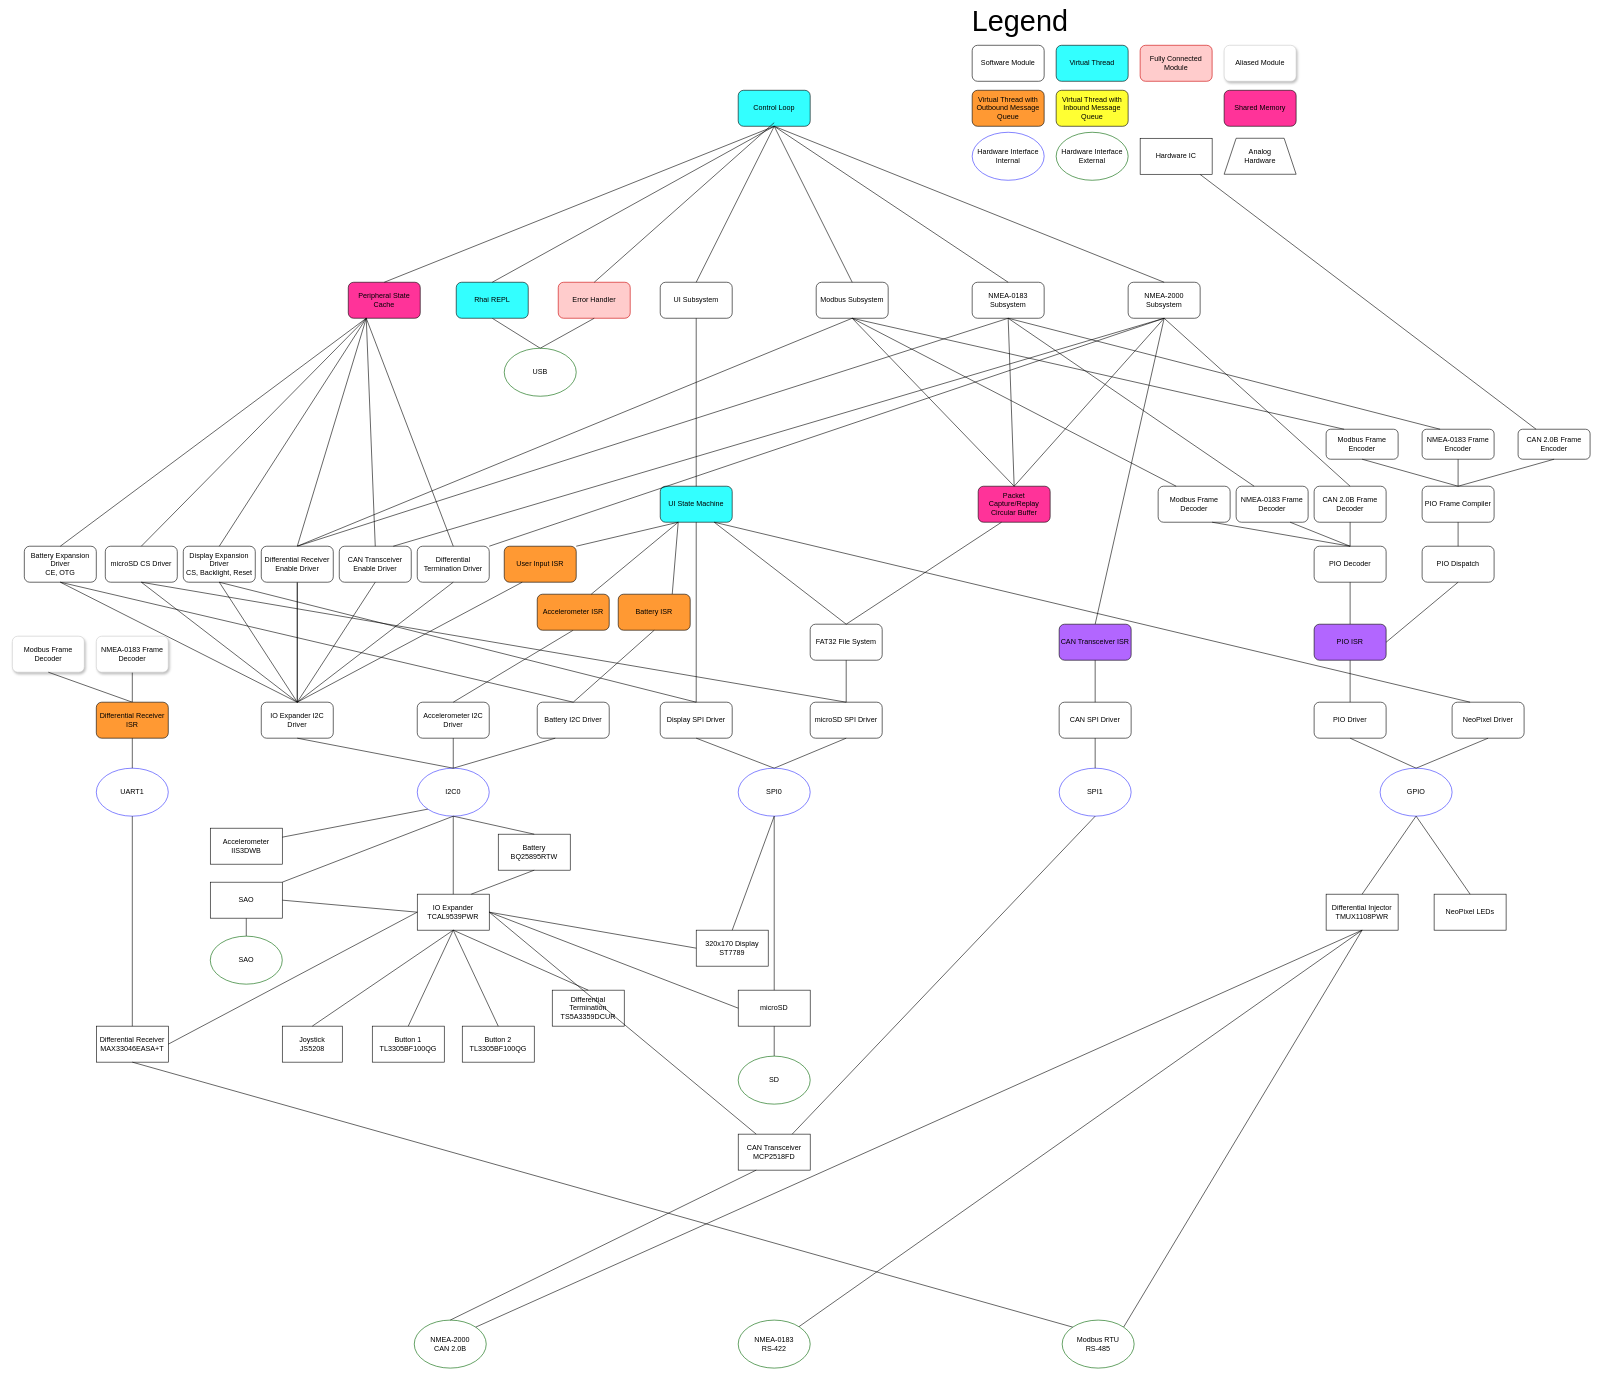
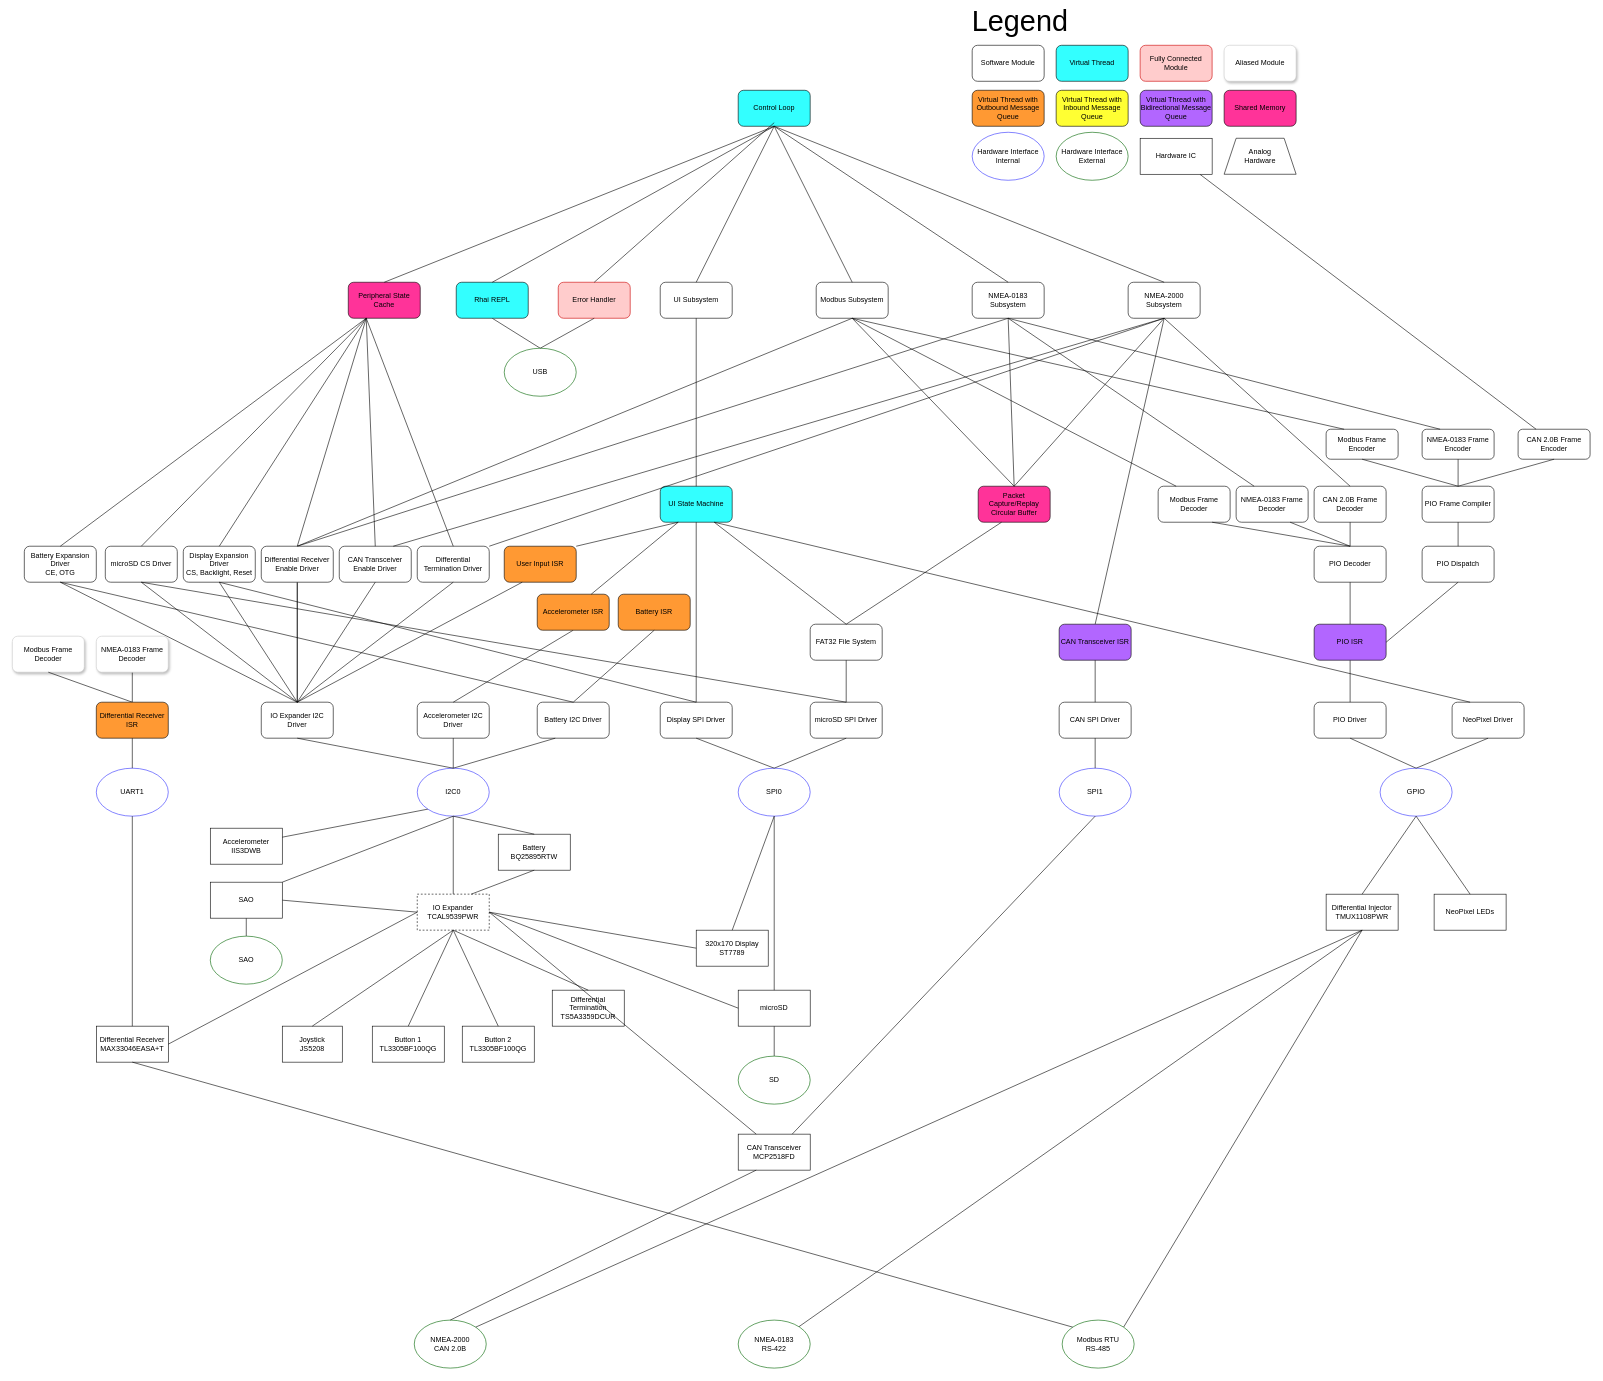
none -> (1176, 108)
(675, 560) -> none
(453, 912) -> (453, 912)
